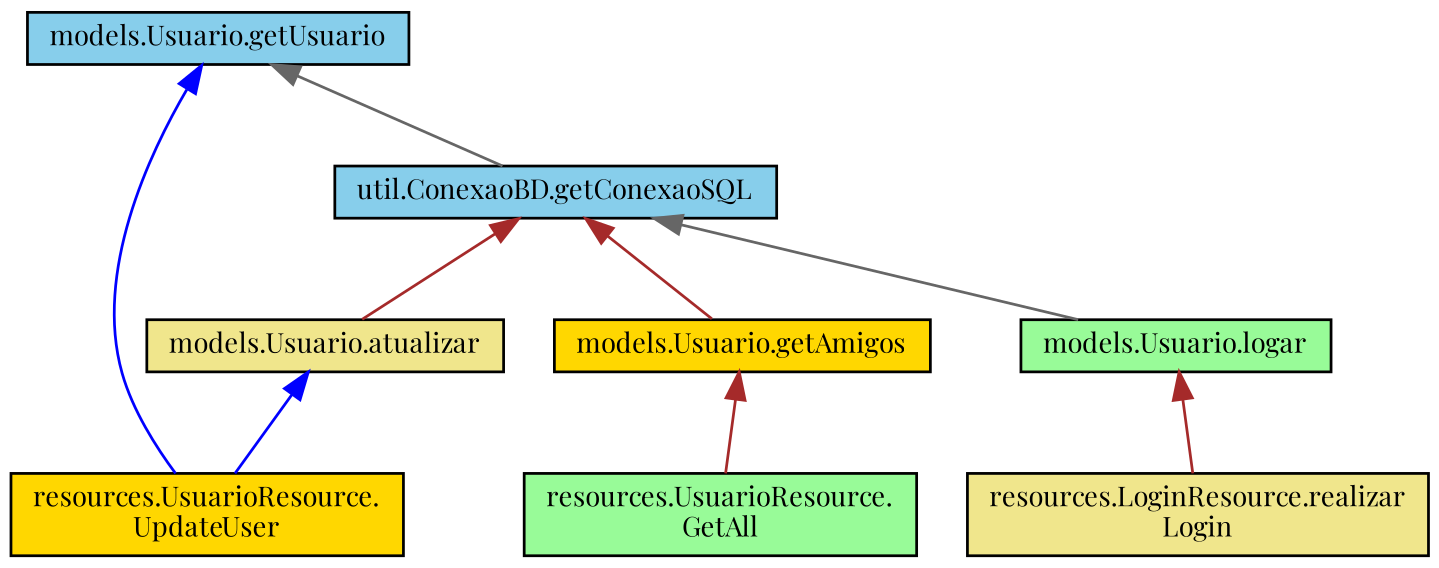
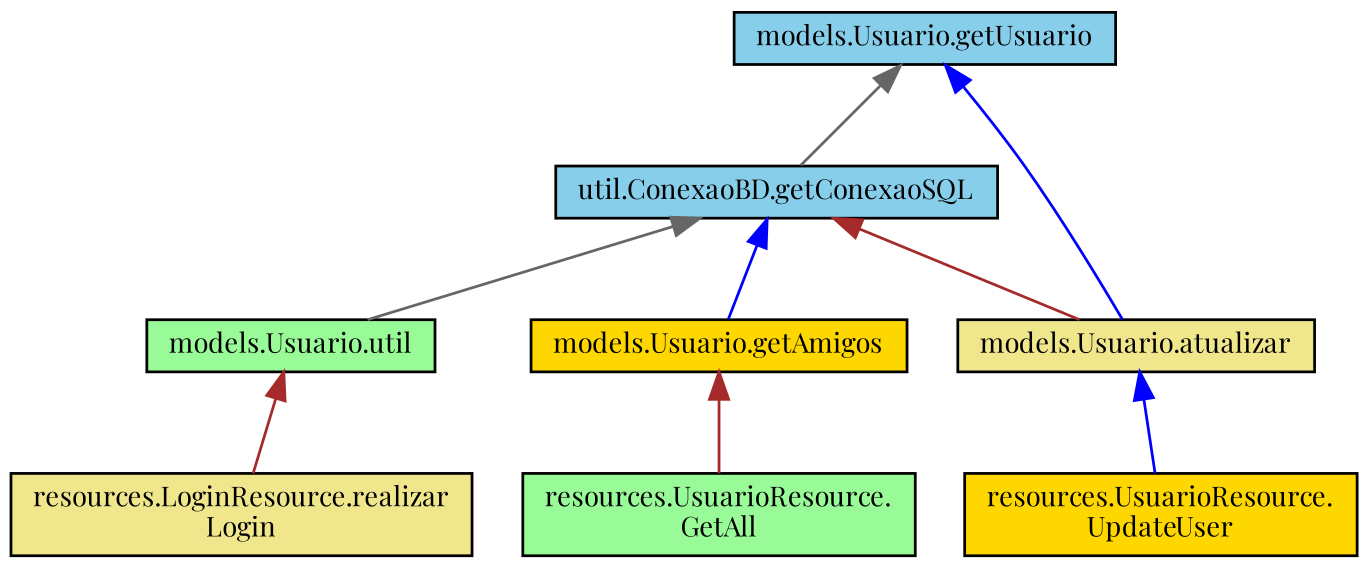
(660, 277) -> (743, 282)
(117, 282) -> (1048, 200)
(1176, 346) -> (291, 346)
